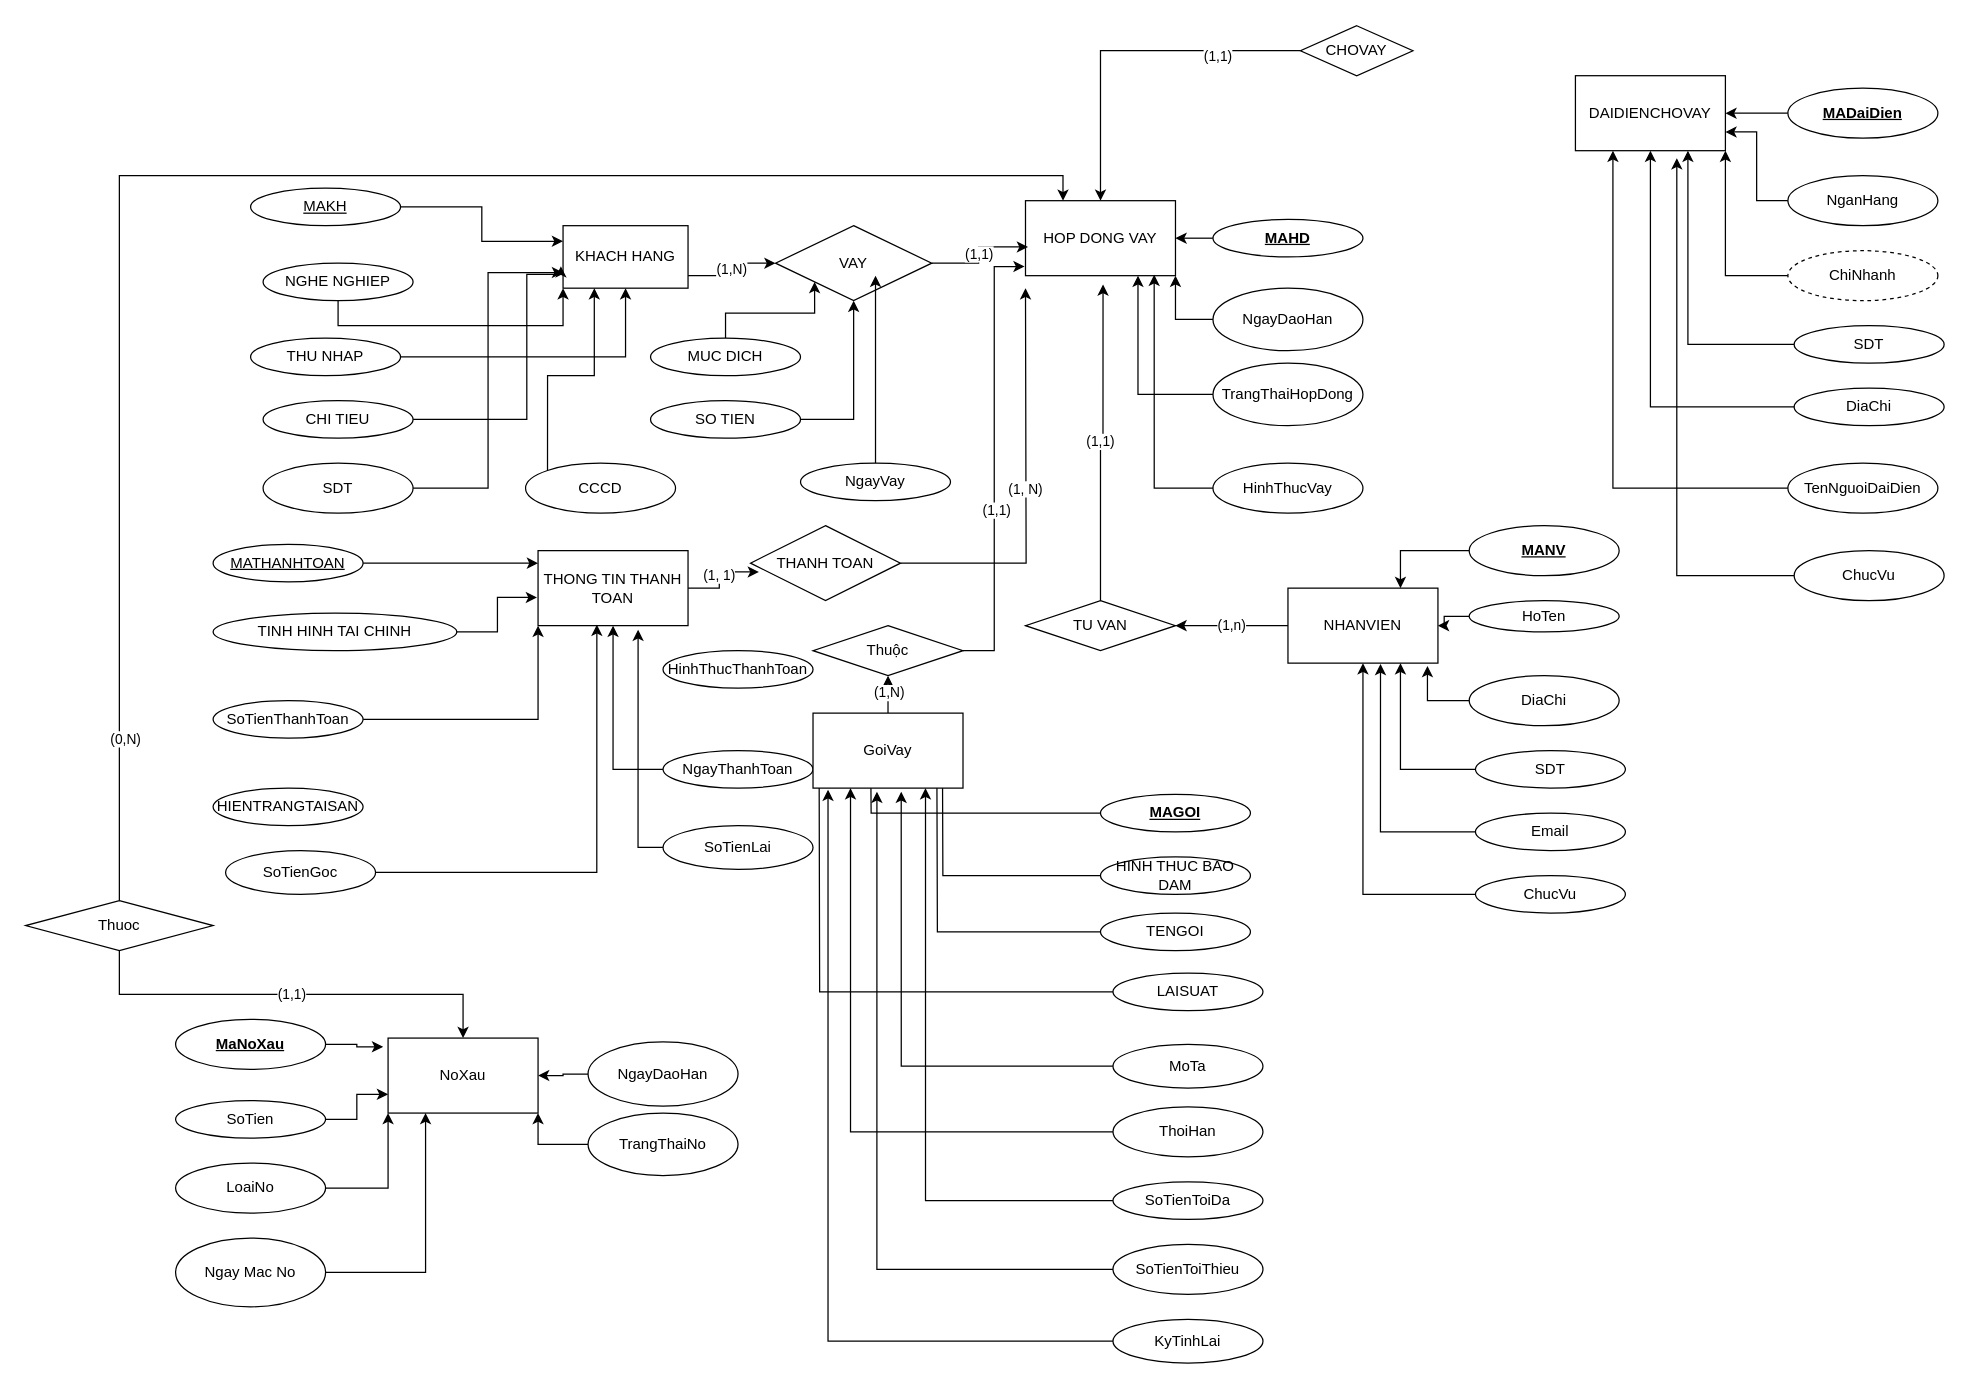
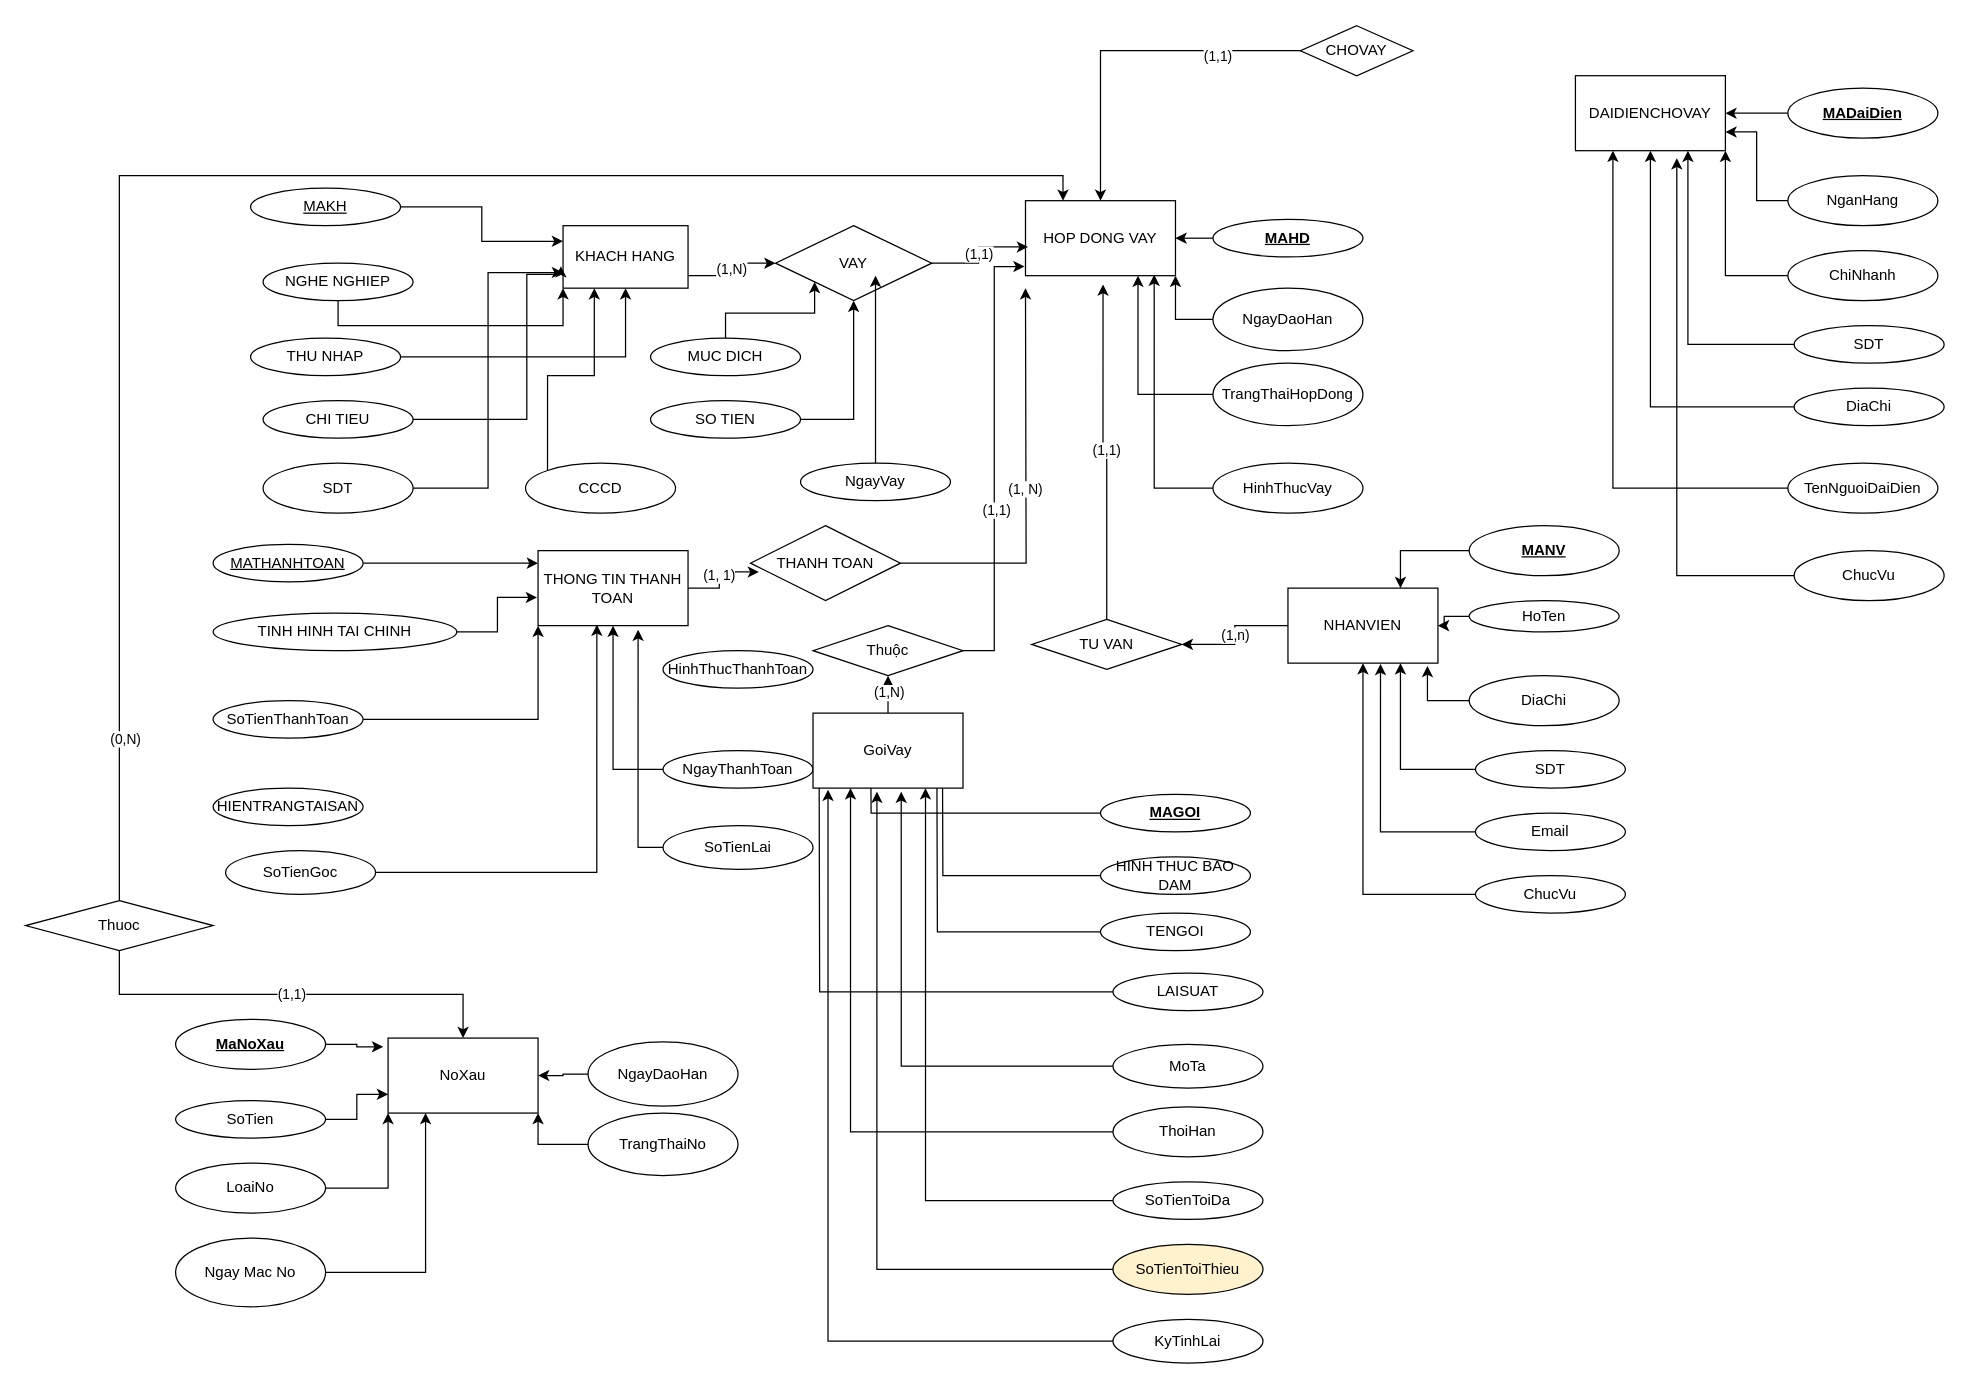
(1863, 276) -> (1863, 276)
(1101, 626) -> (1107, 644)
(1188, 1269) -> (1188, 1269)
